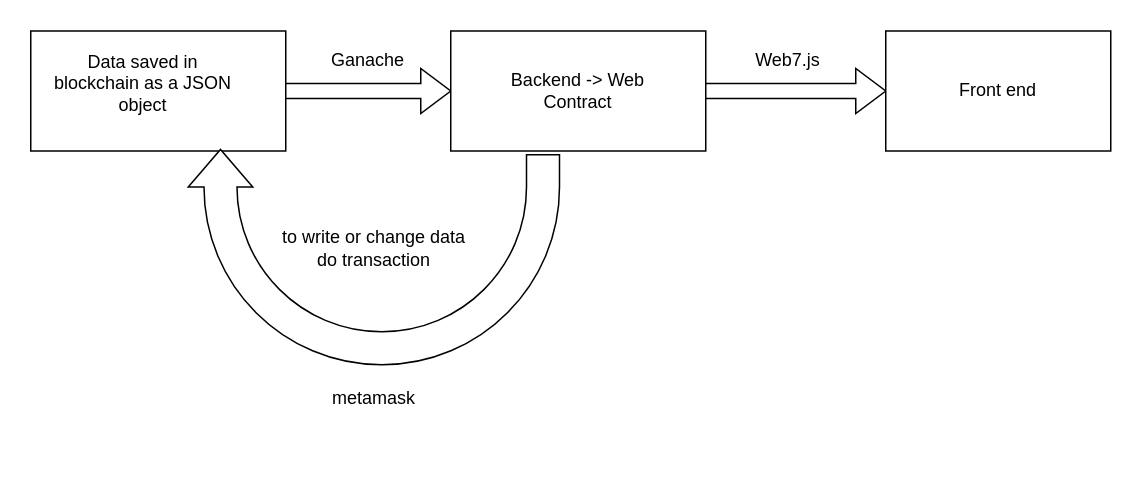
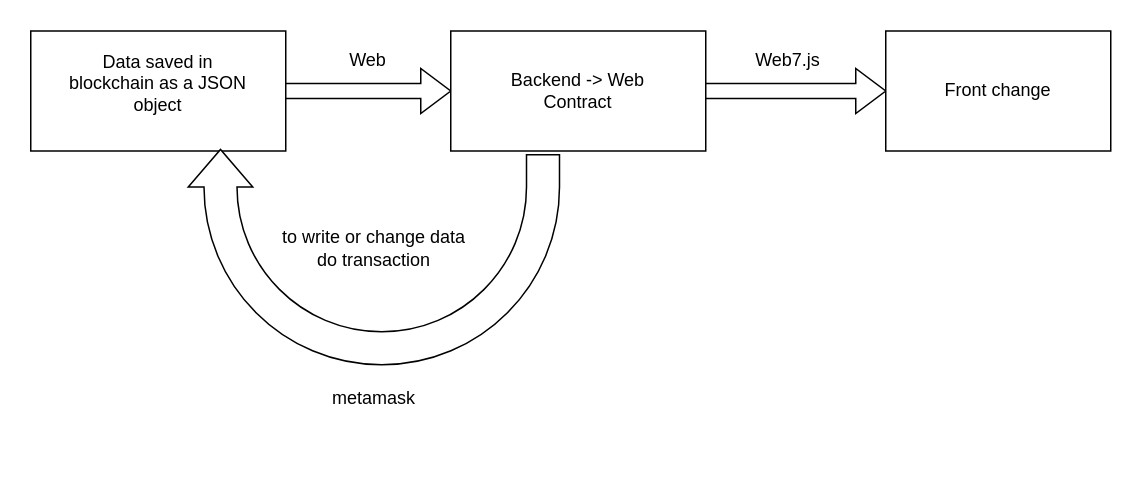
(368, 61) -> (368, 61)
(143, 83) -> (158, 83)
(998, 91) -> (998, 91)
